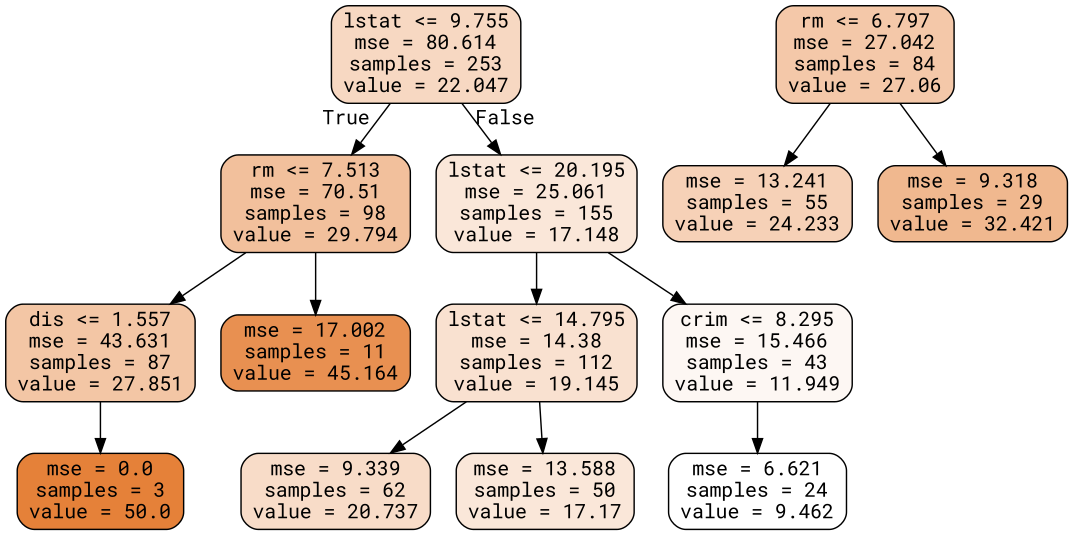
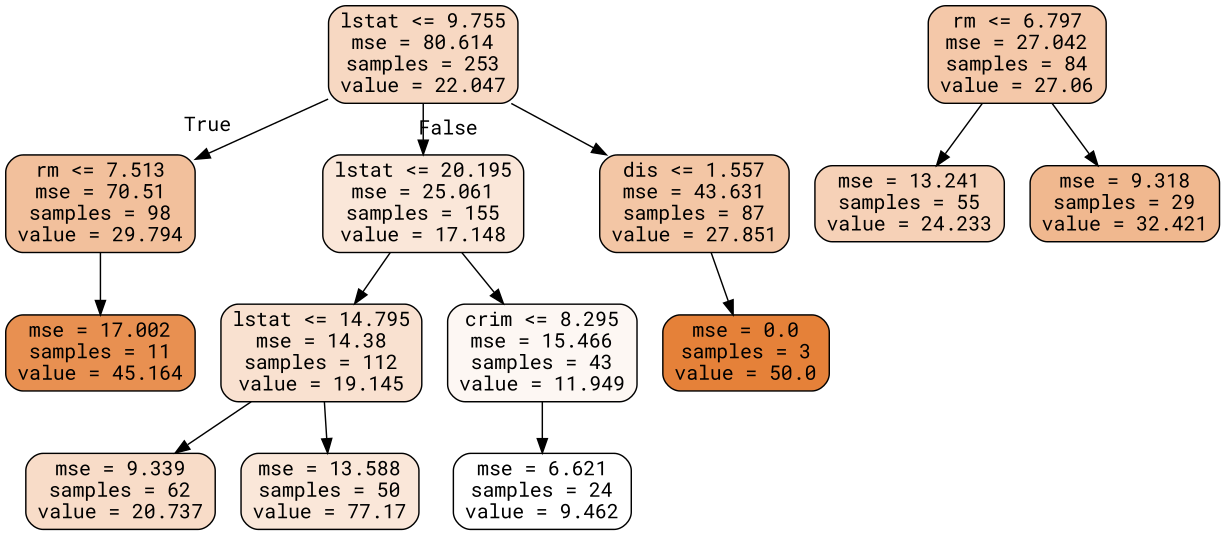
(214, 274) -> (552, 126)
(545, 491) -> (330, 491)
